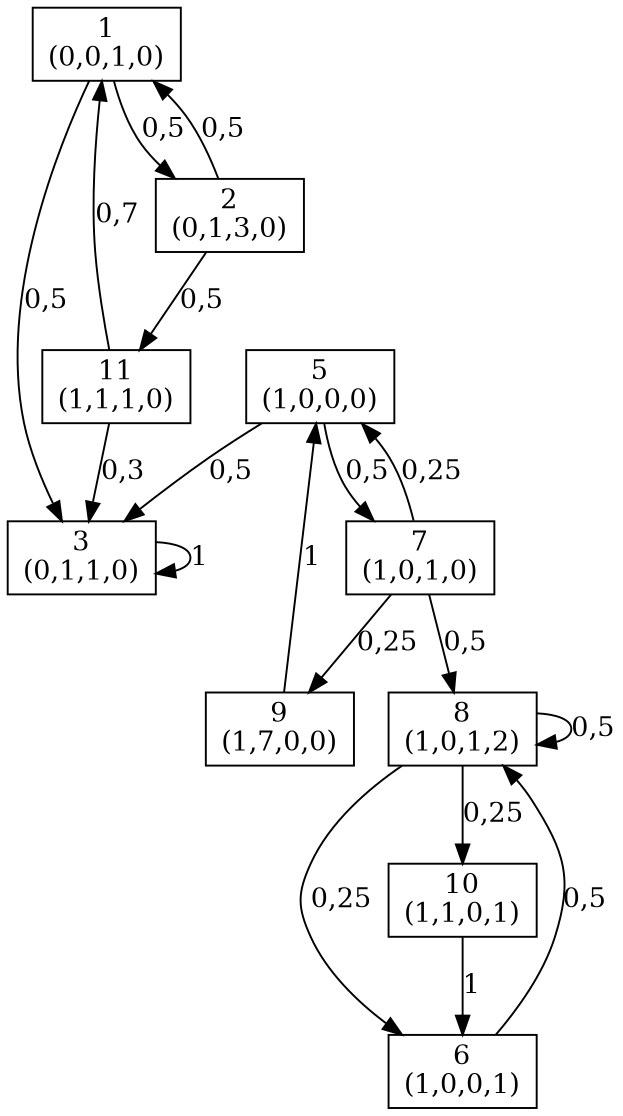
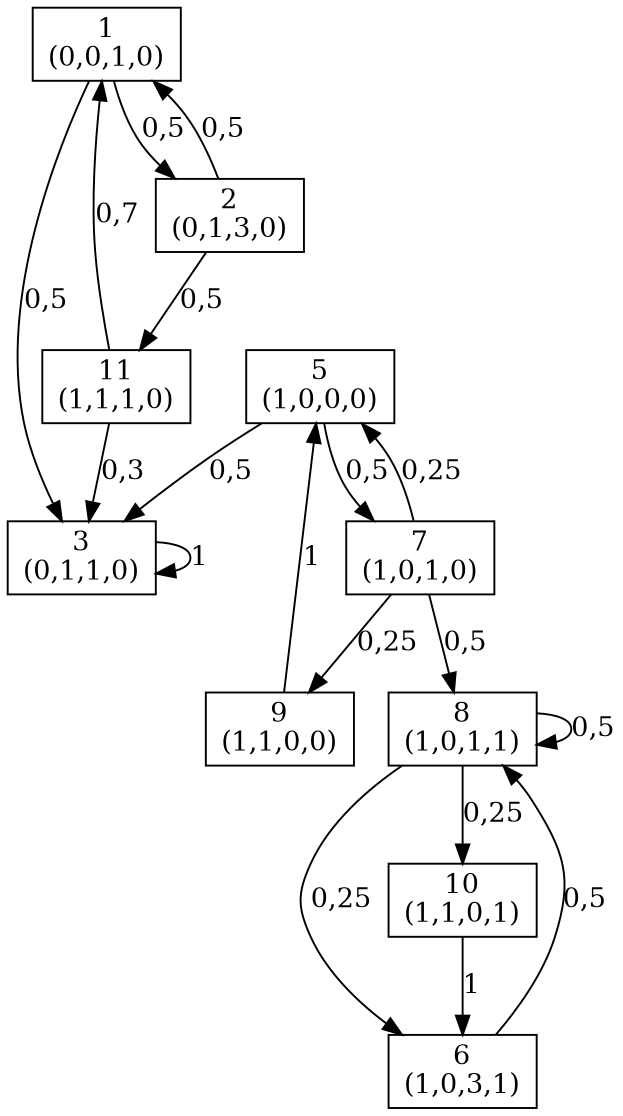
(280, 729) -> (280, 729)
(463, 729) -> (463, 729)
(463, 1071) -> (463, 1071)
